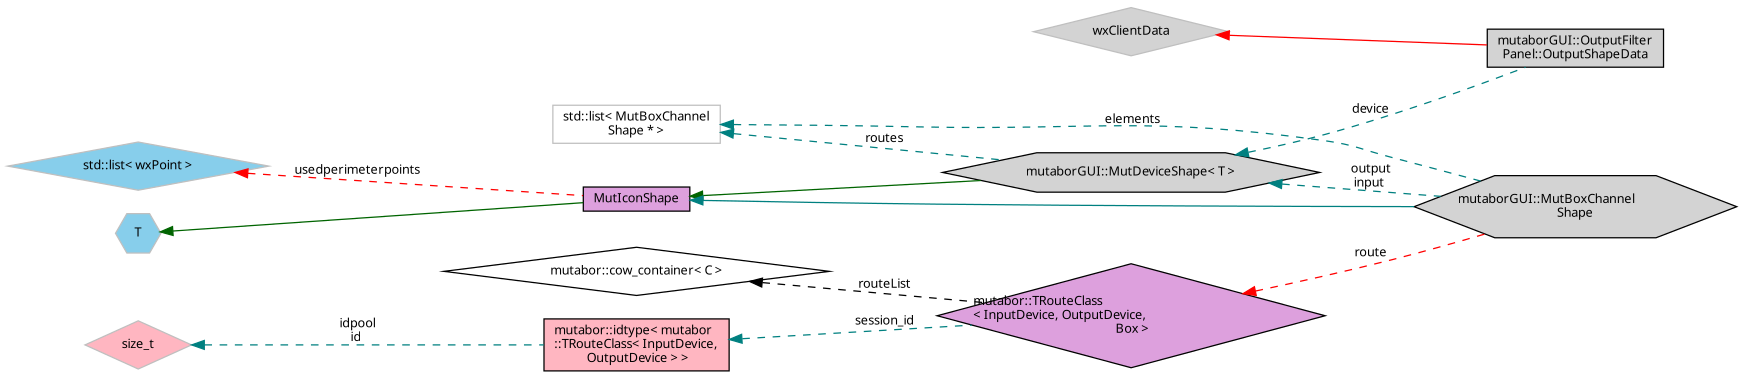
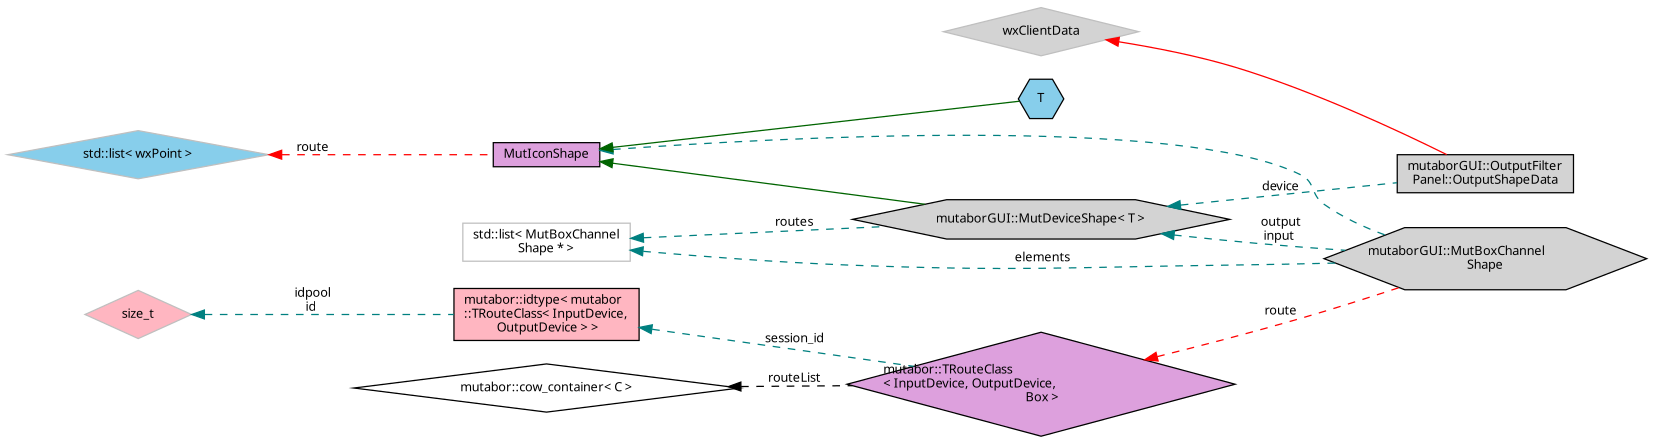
(356, 171) -> (311, 148)
(1059, 205) -> (1012, 136)
(378, 217) -> (816, 124)
(138, 233) -> (1041, 99)
